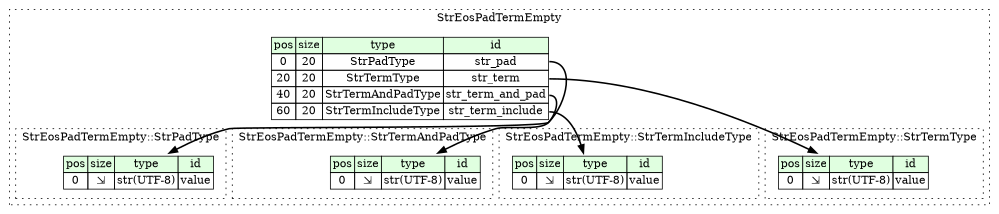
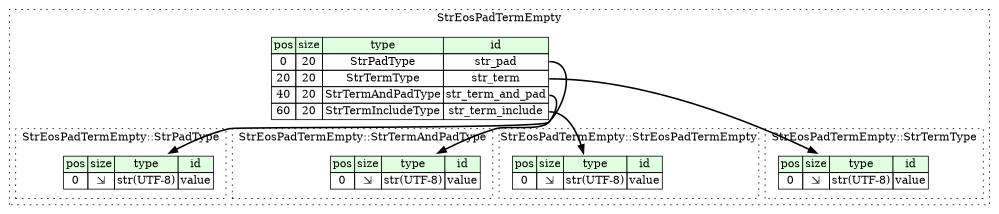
(629, 138) -> (629, 138)
